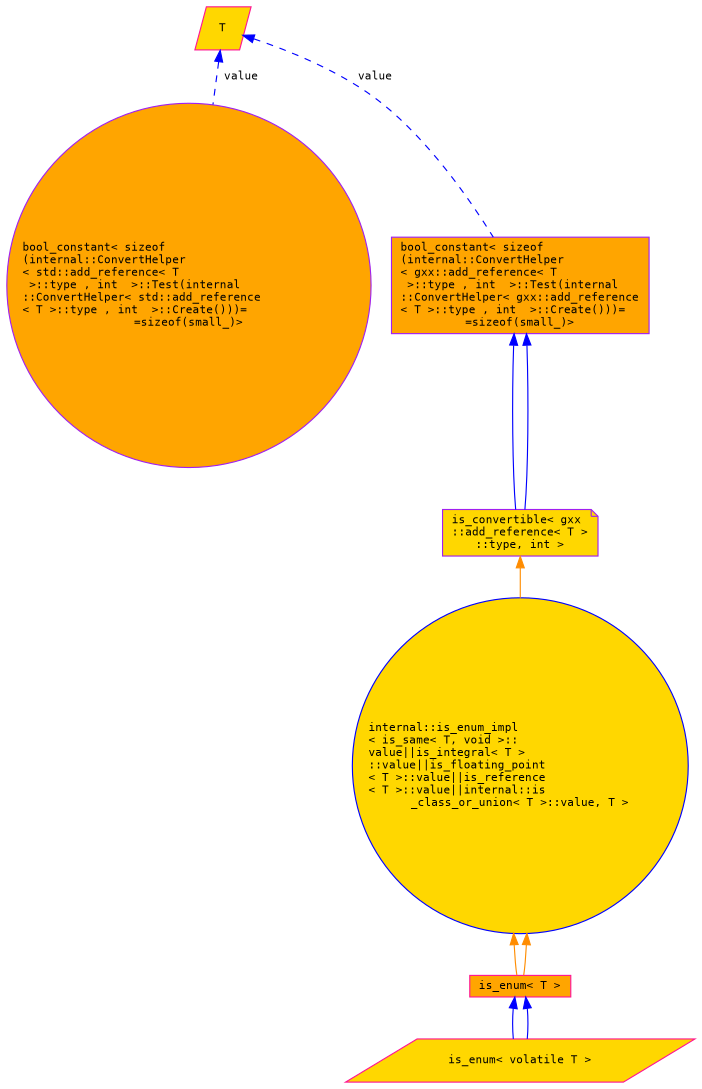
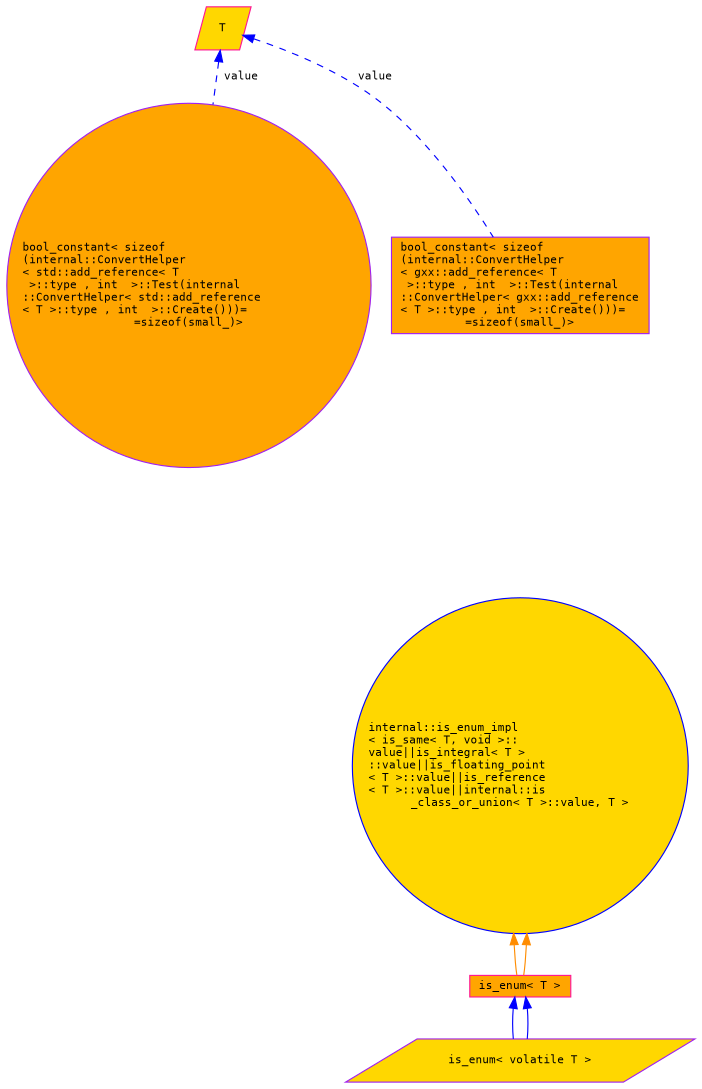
(520, 533) -> none
(520, 1061) -> (520, 1061)
